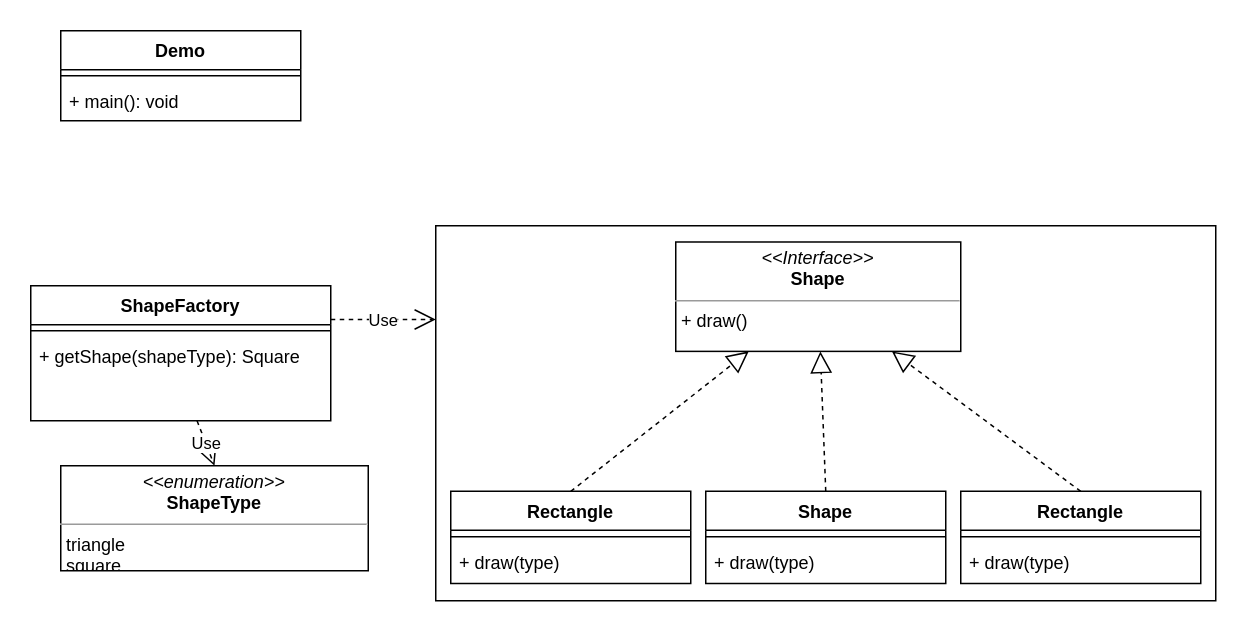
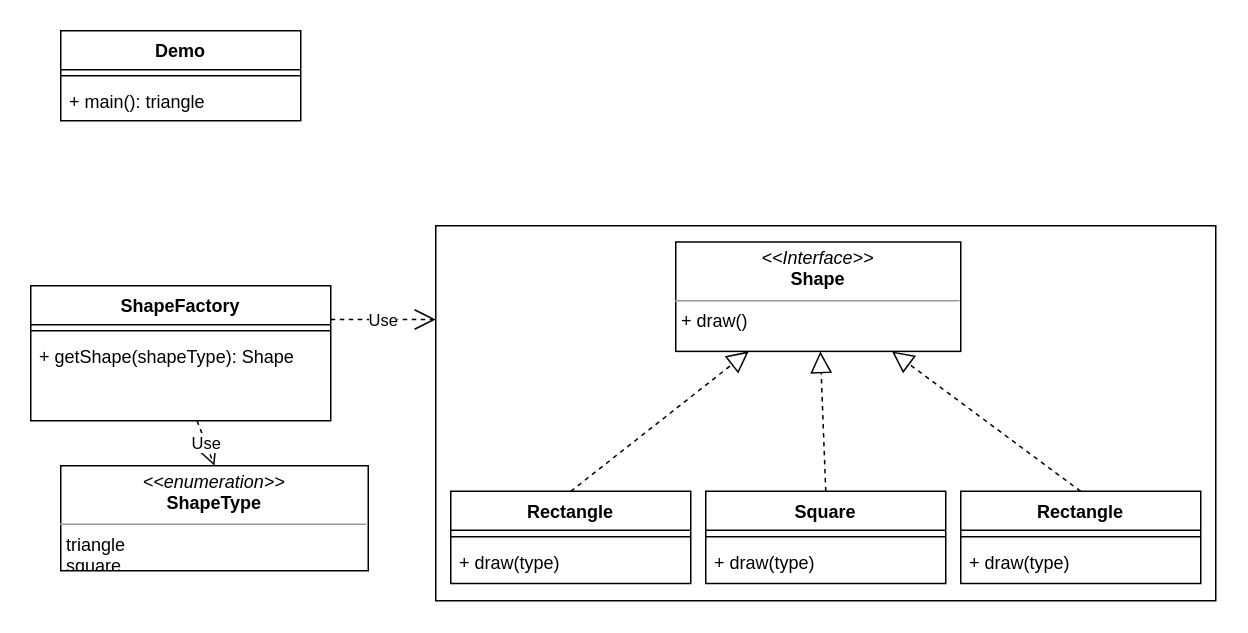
(128, 102) -> (146, 102)
(178, 357) -> (173, 357)
(825, 512) -> (825, 512)
